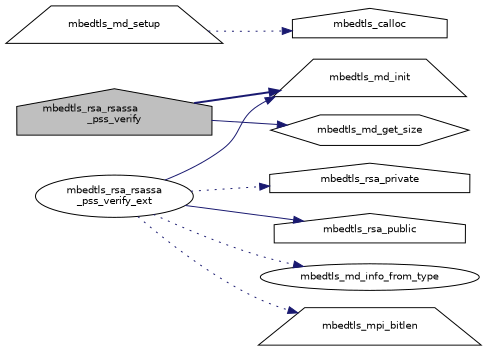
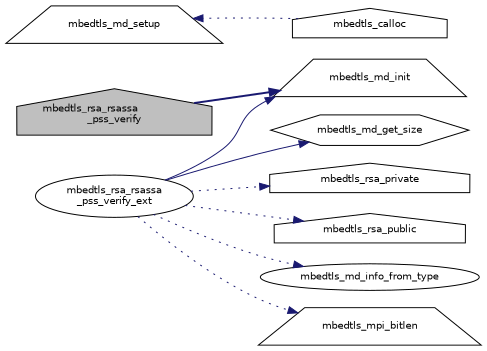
(245, 31) -> (251, 18)
(249, 123) -> (232, 161)
(239, 213) -> (239, 213)
